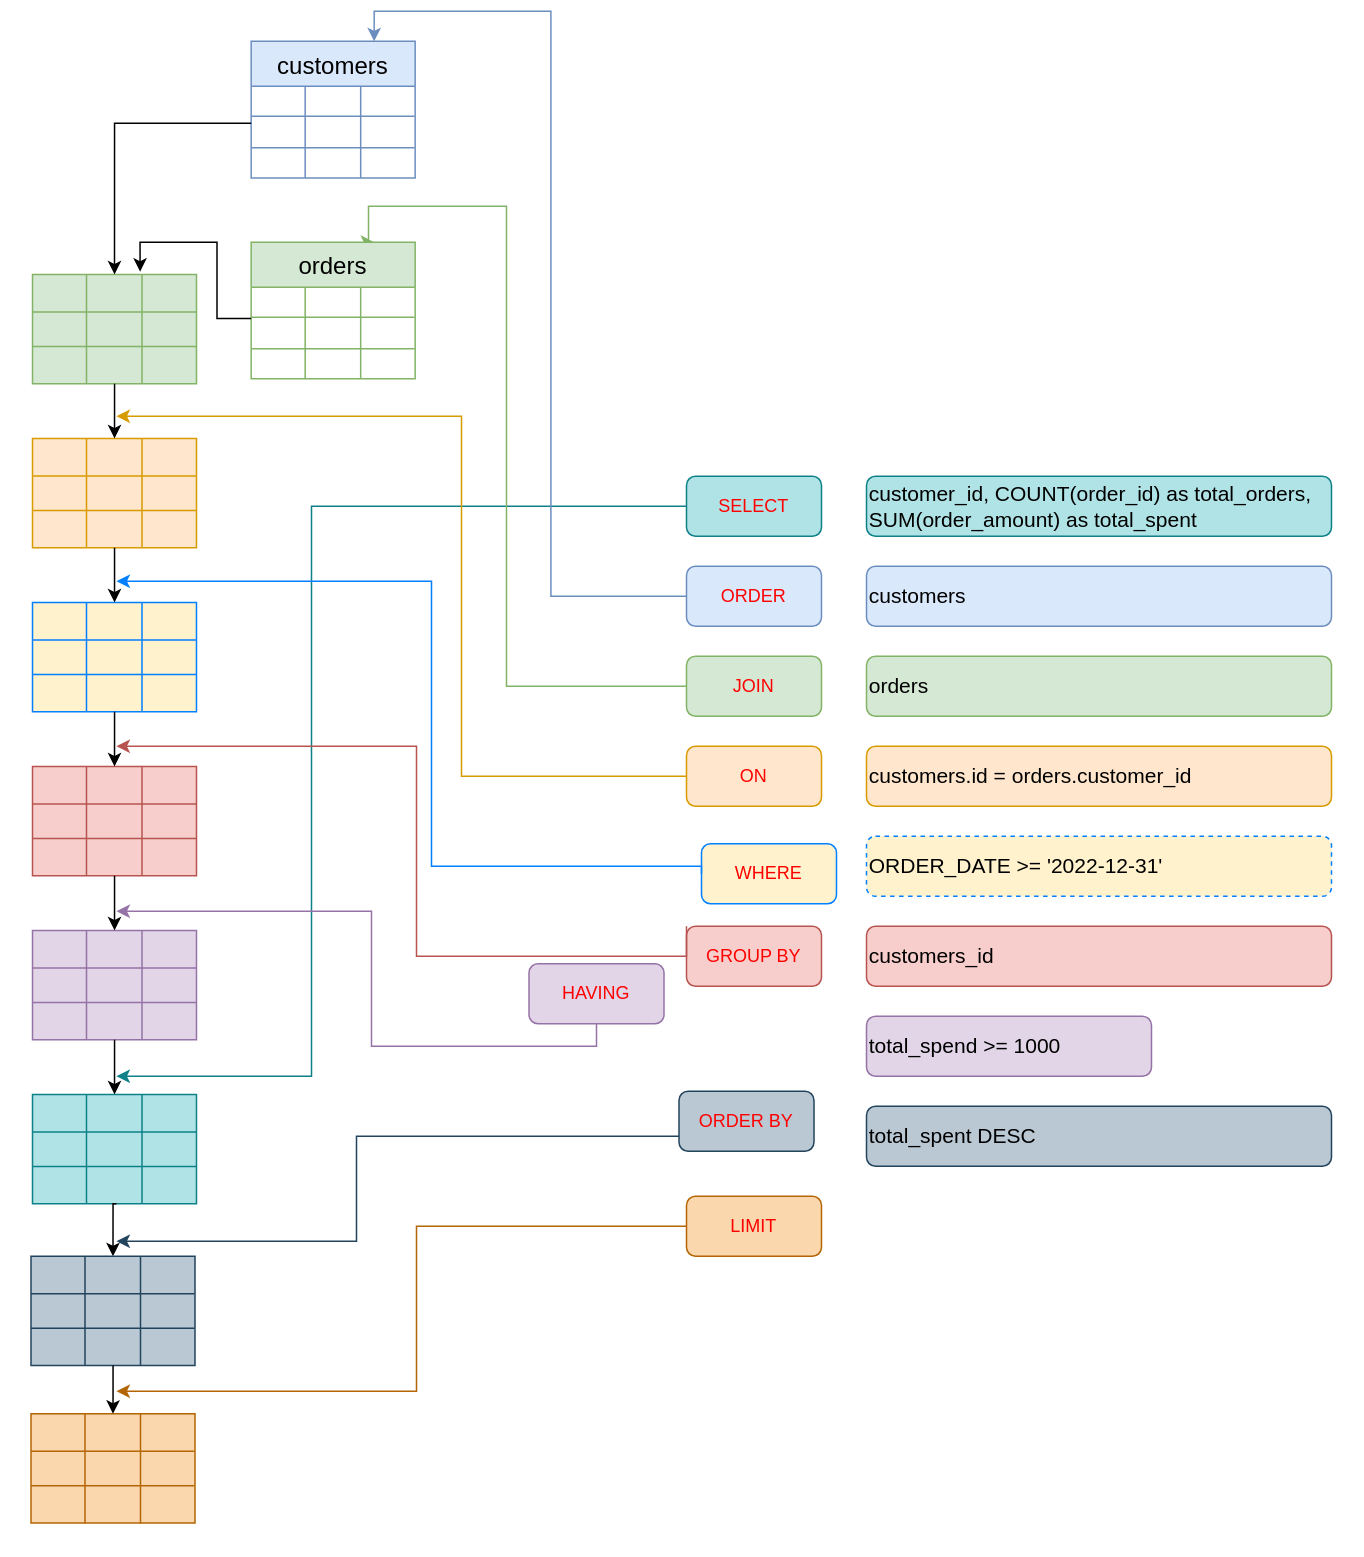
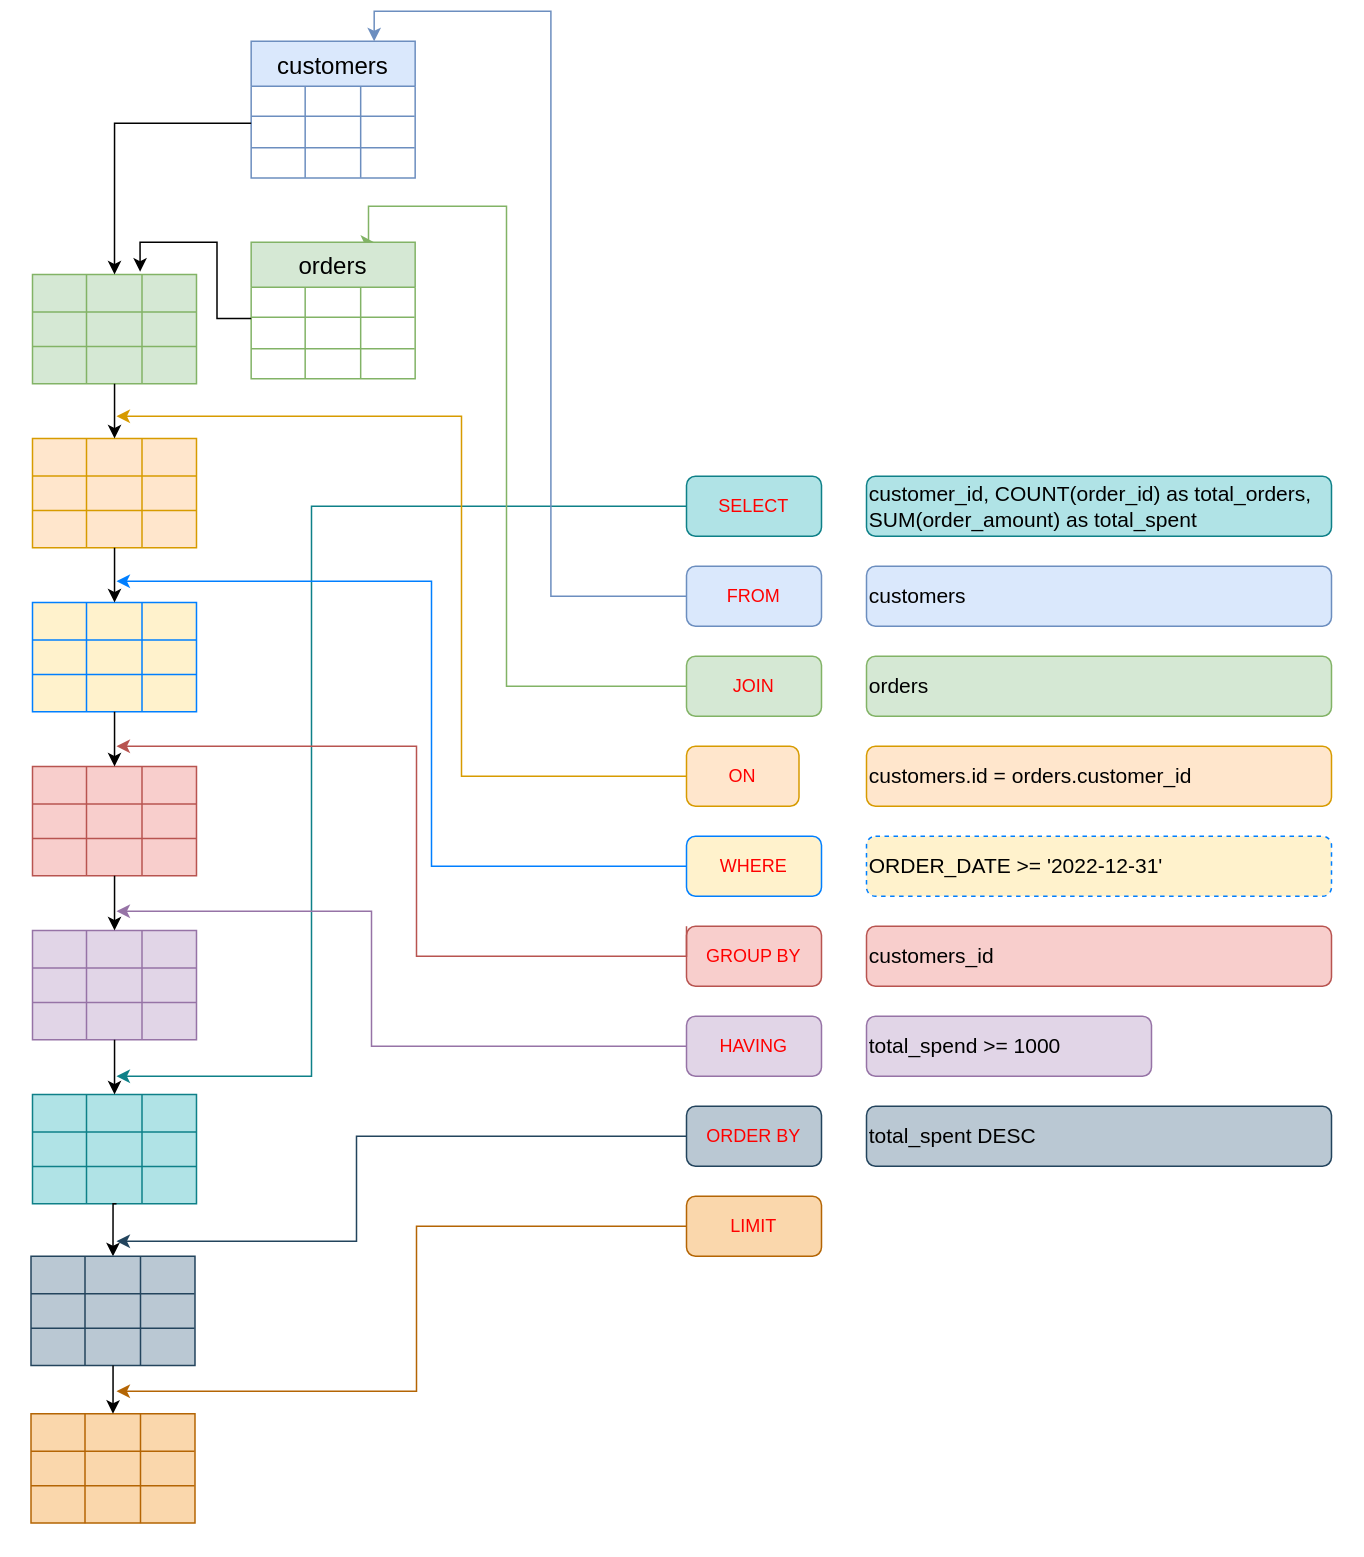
(754, 596) -> (754, 596)
(754, 776) -> (743, 776)
(769, 874) -> (754, 866)
(596, 994) -> (754, 1046)
(746, 1121) -> (754, 1136)
